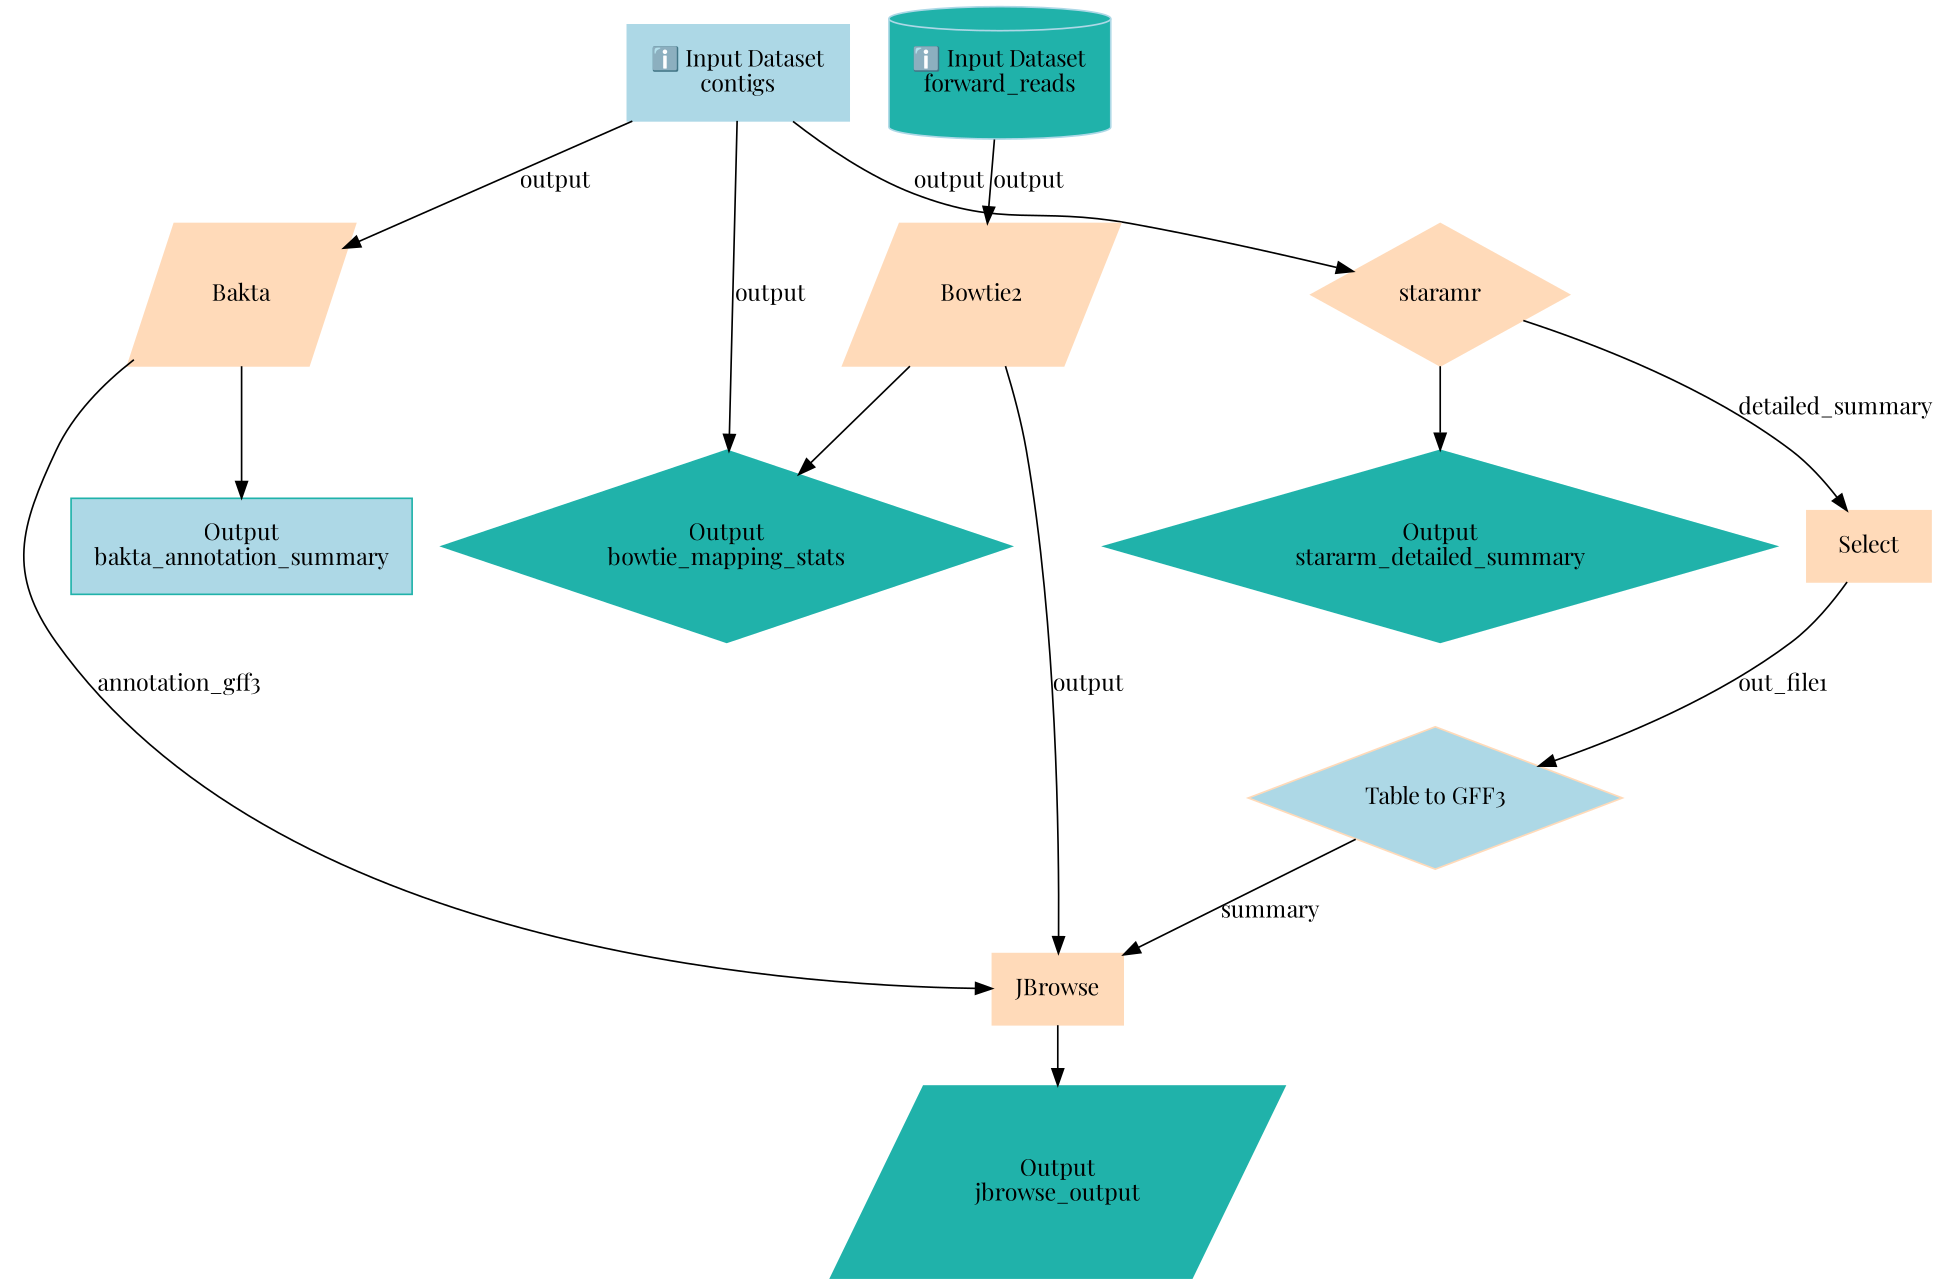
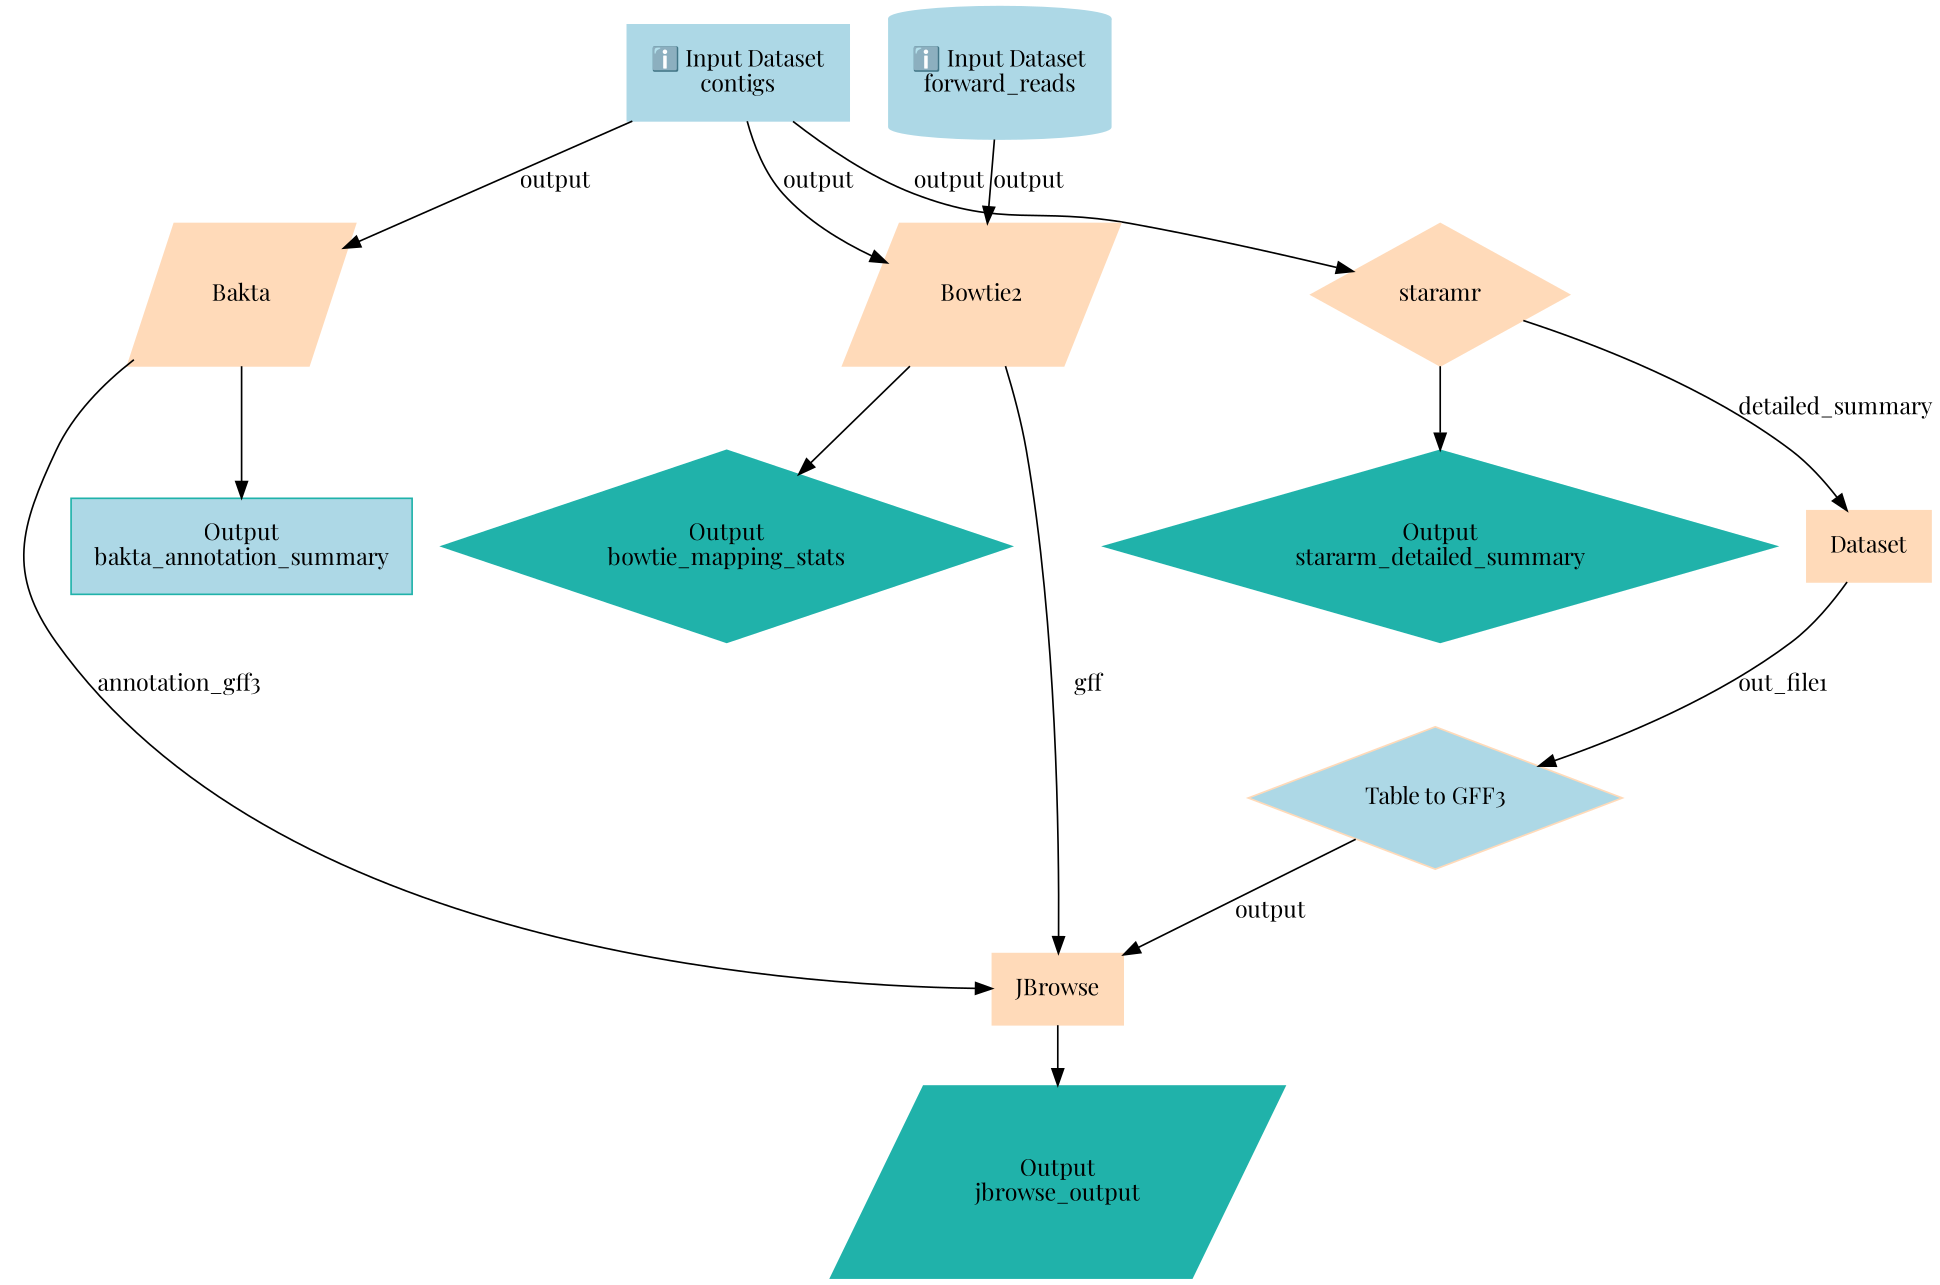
(1000, 73) -> (1000, 73)
(733, 278) -> (793, 204)
(1869, 546) -> (1869, 546)
(1088, 685) -> (1088, 685)
(1271, 911) -> (1271, 911)
